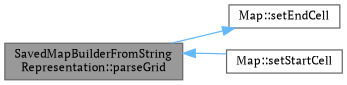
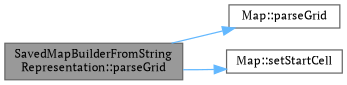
(284, 16) -> (284, 16)
(211, 53) -> (198, 70)
